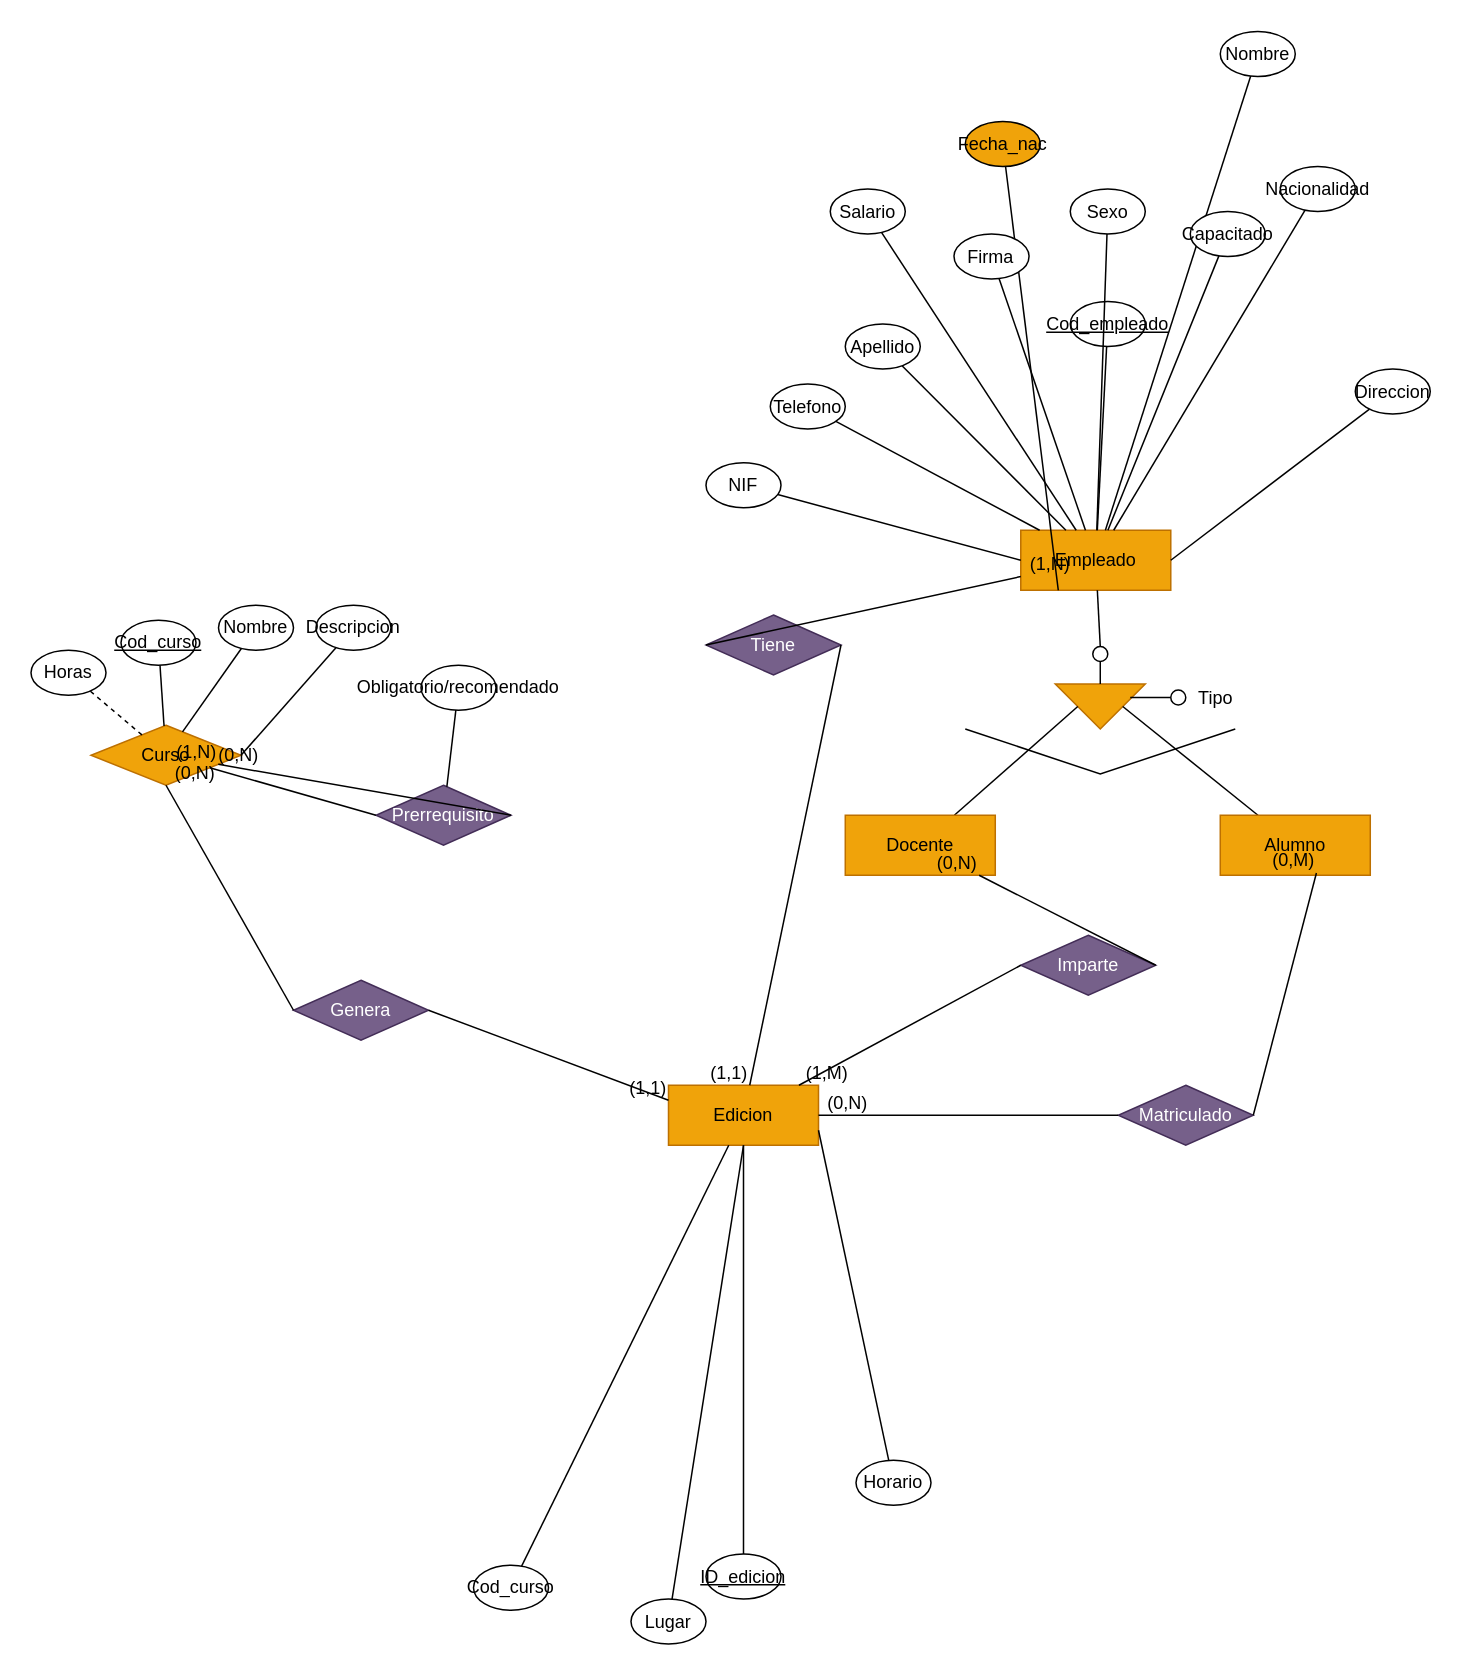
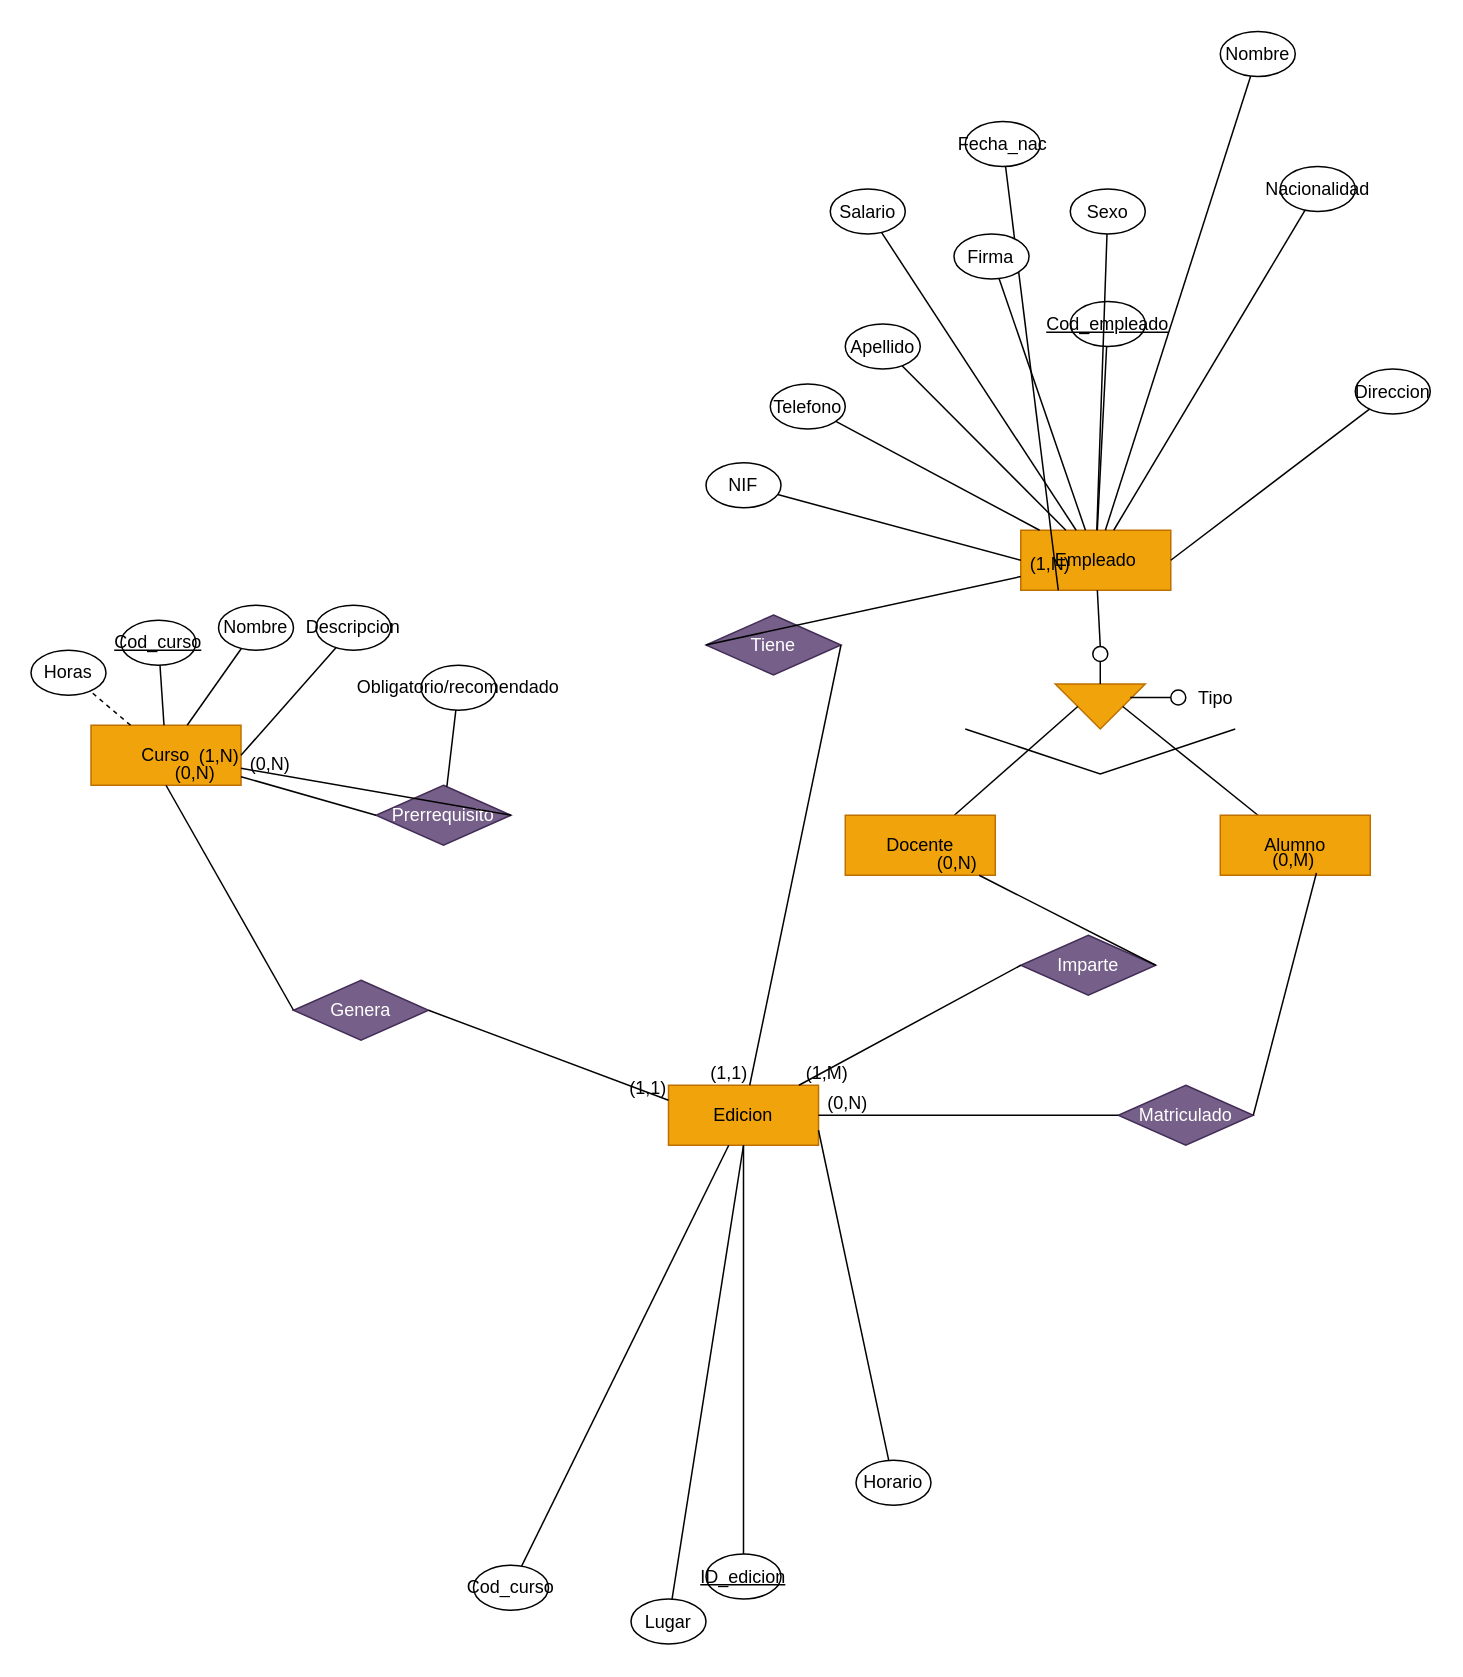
(1003, 144) -> (1003, 144)
(1228, 234) -> none
(1163, 394) -> none
(166, 755) -> (166, 755)
